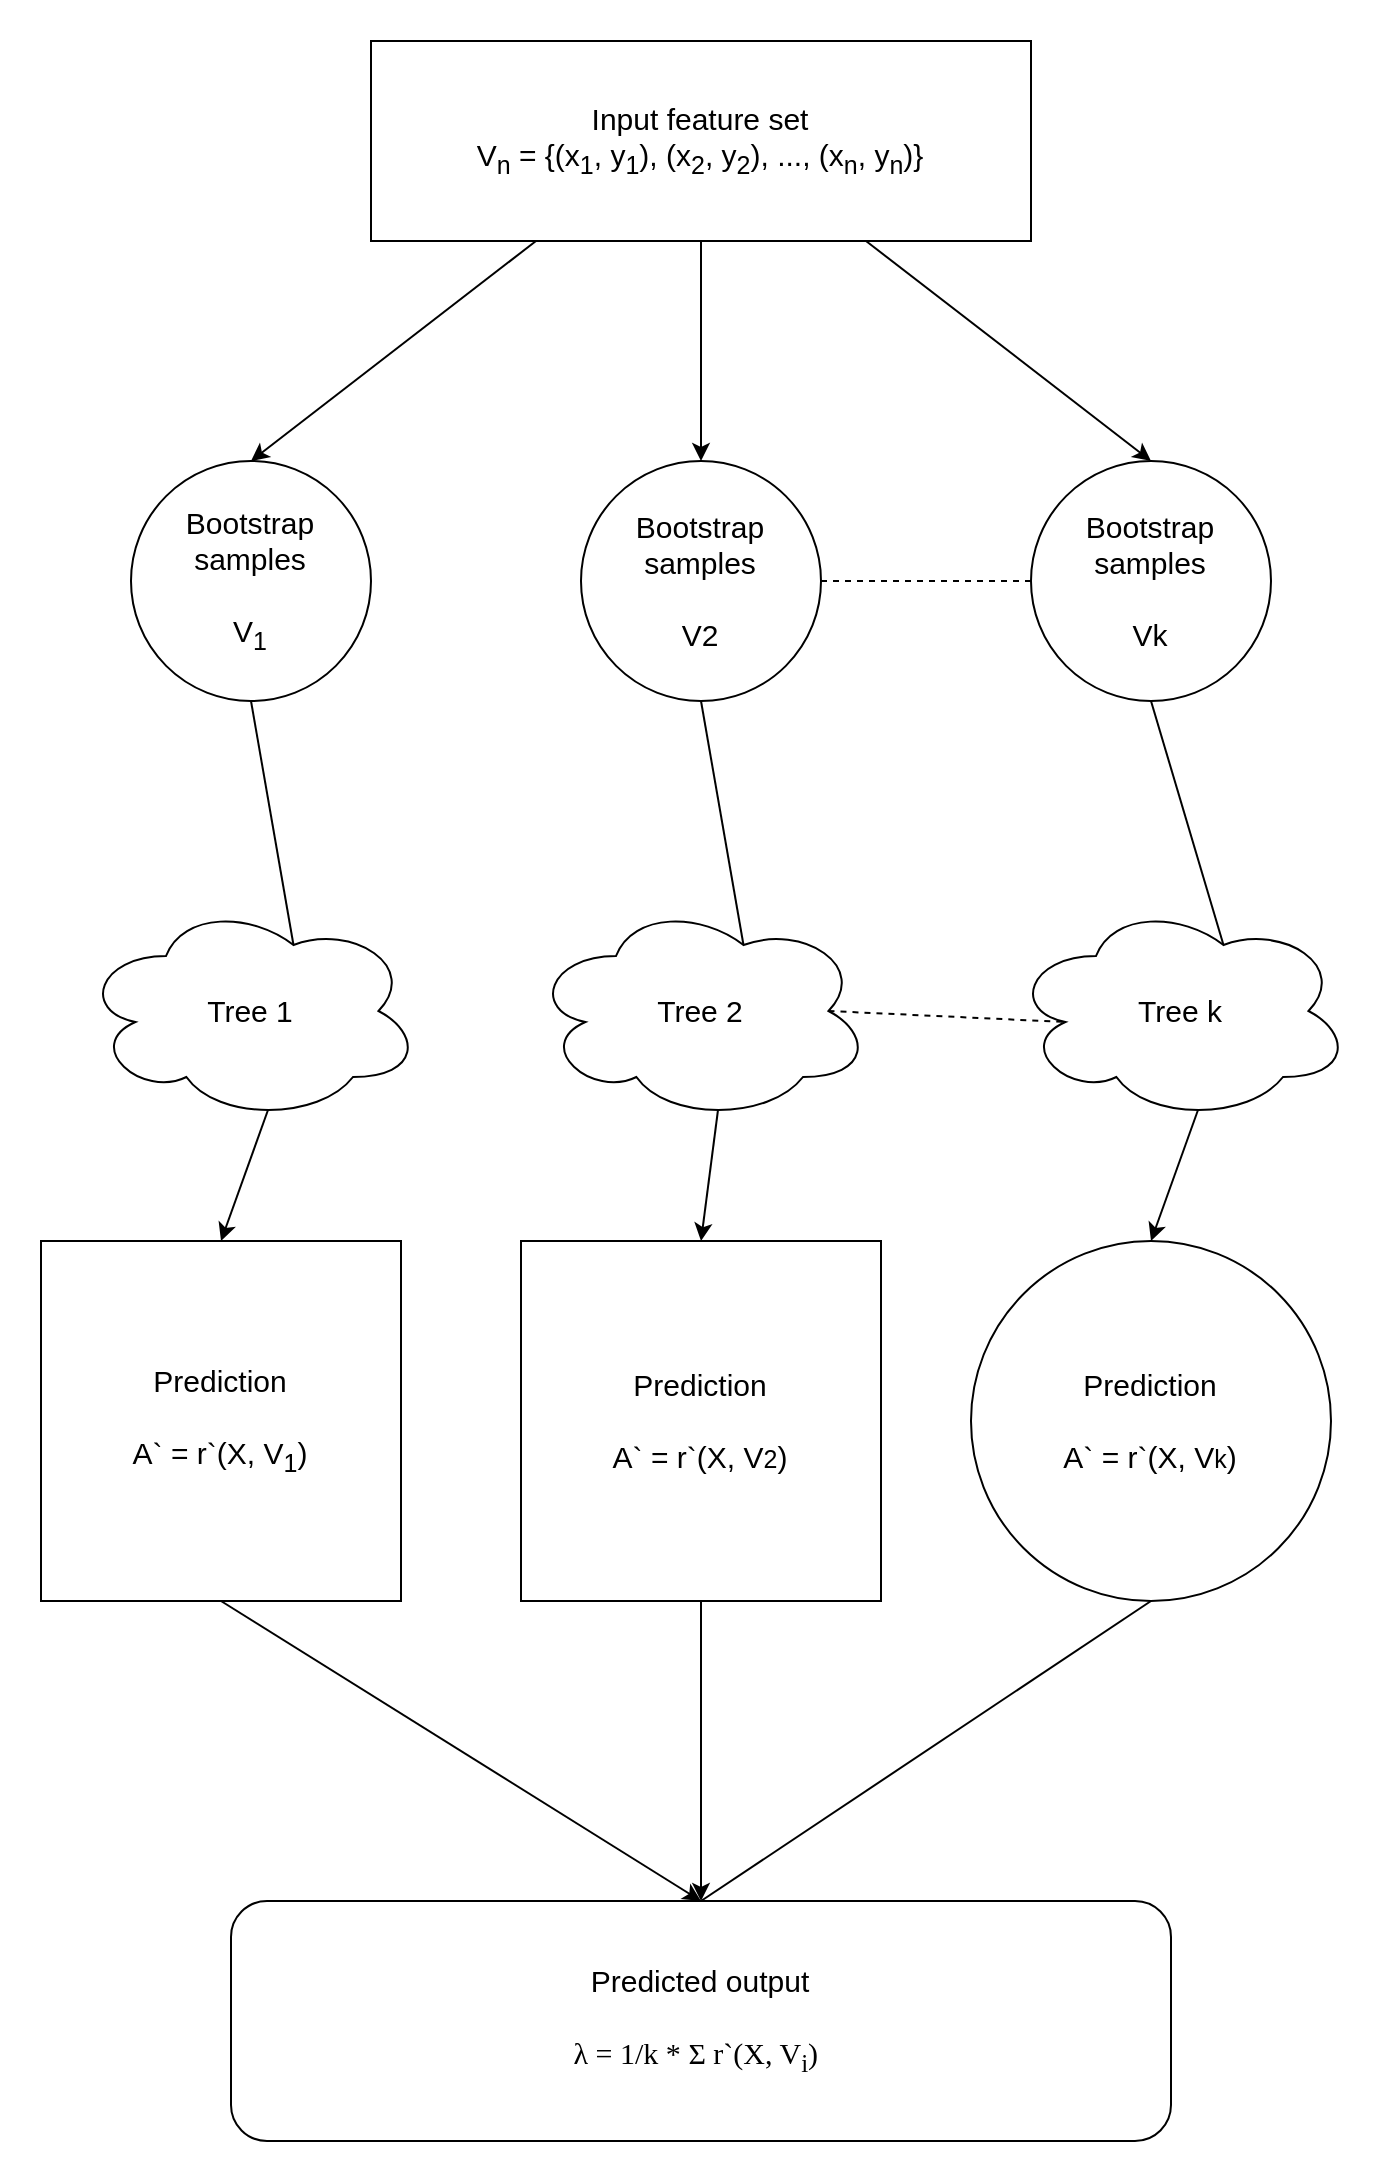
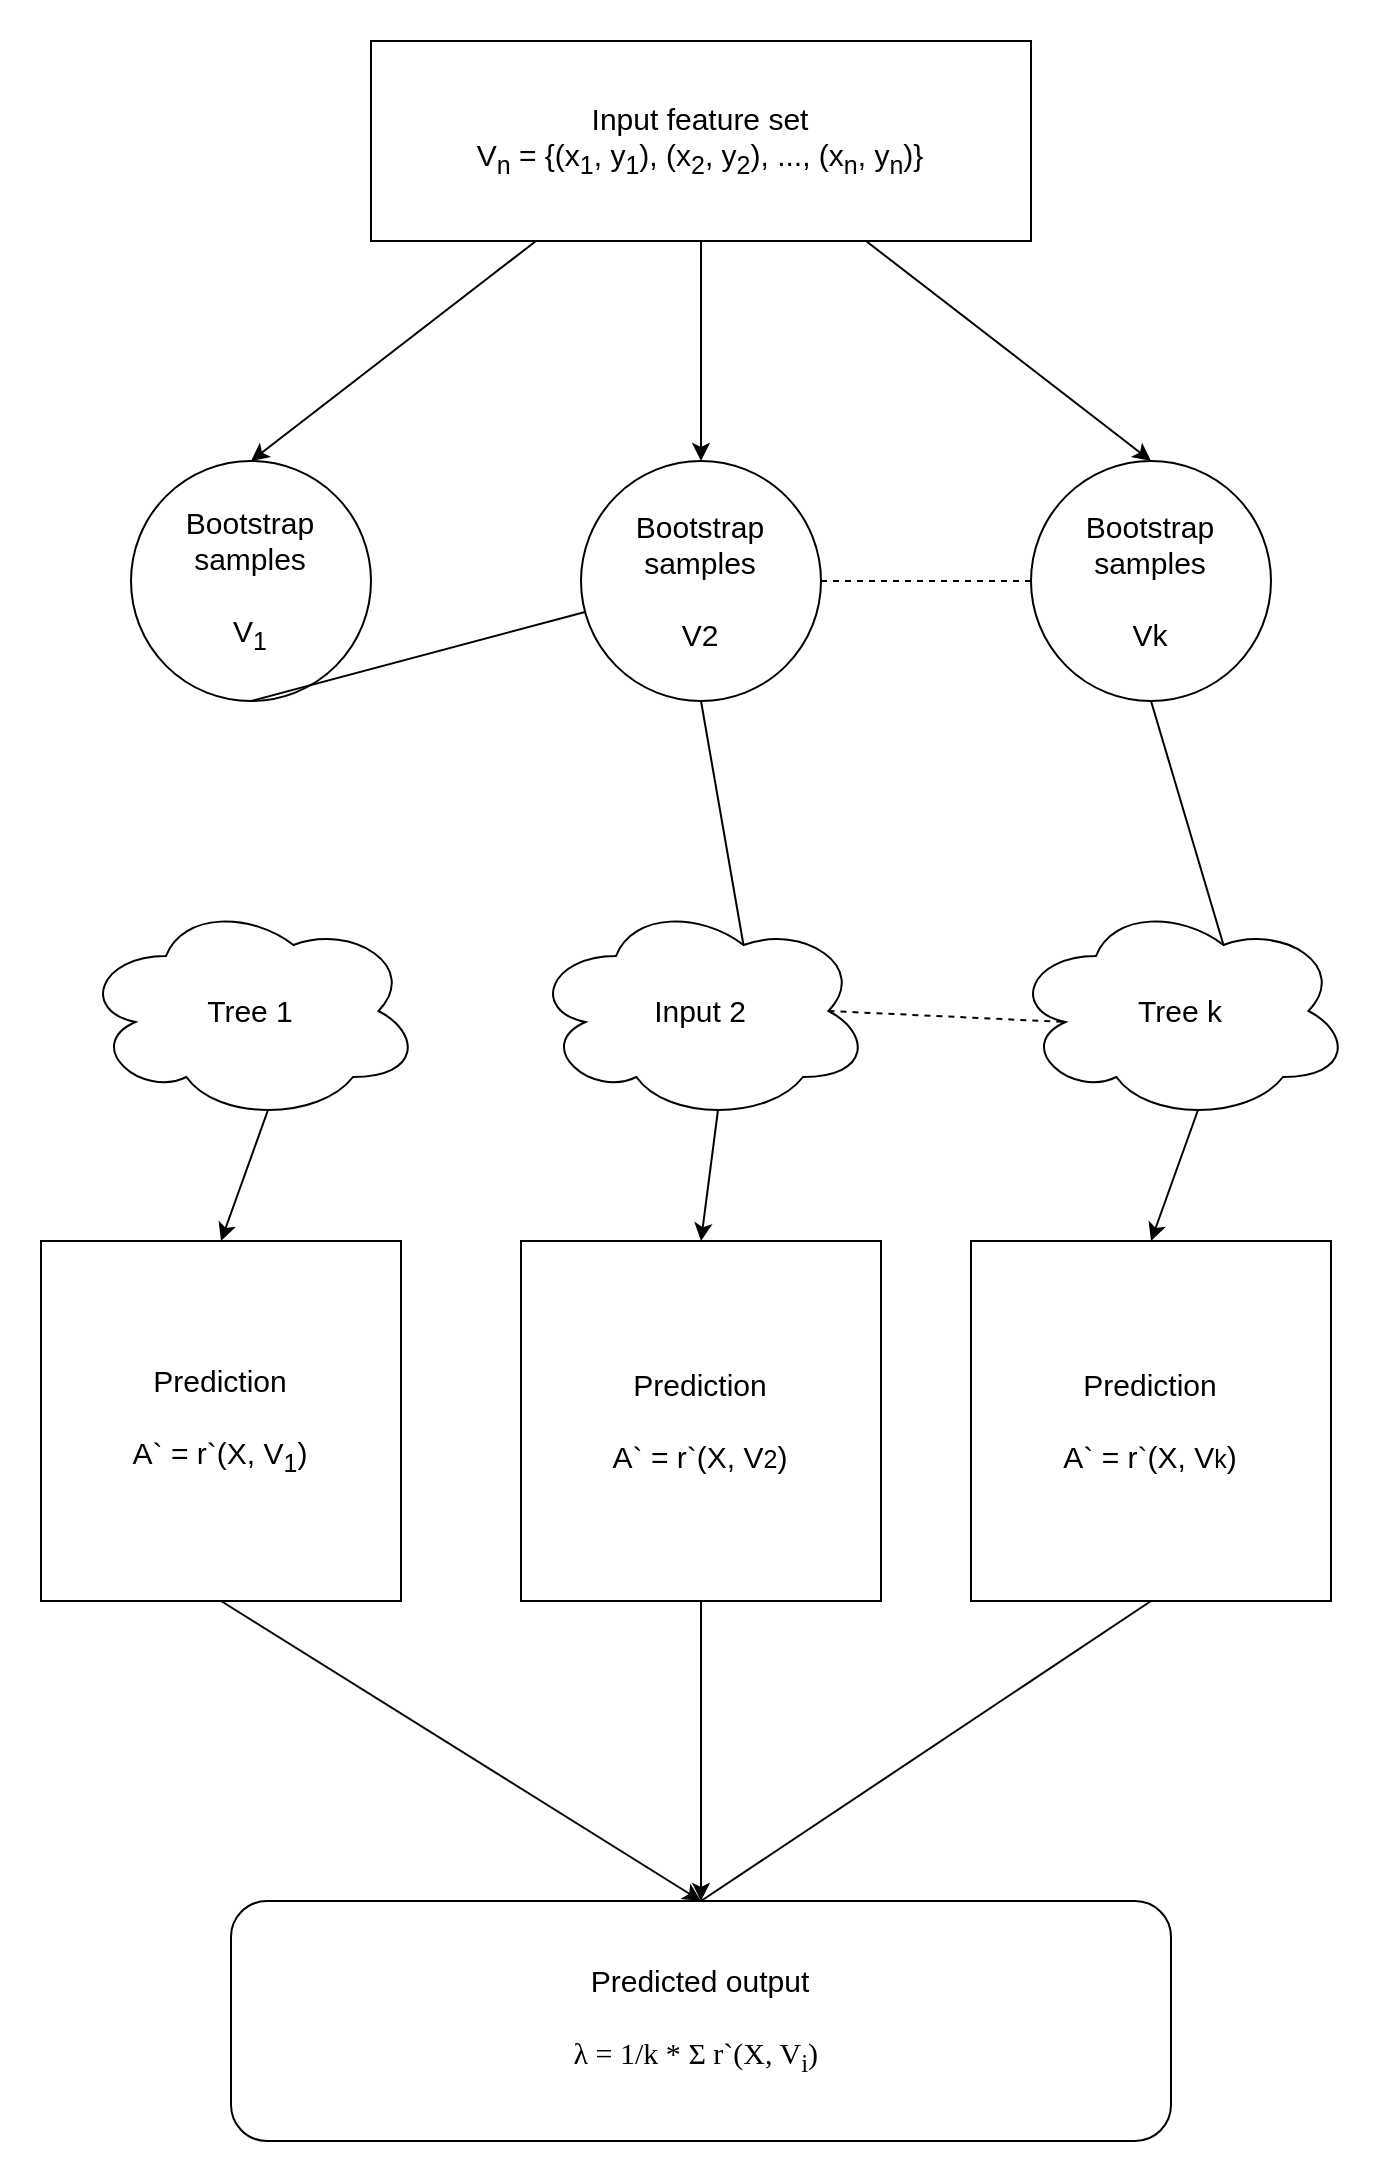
(272, 823) -> (418, 657)
(701, 1011) -> (701, 1011)
(1151, 1421) -> (1151, 1421)
